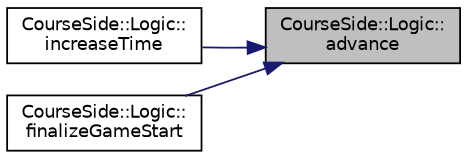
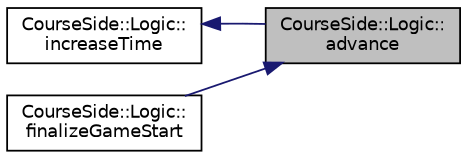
(225, 48) -> (243, 24)
